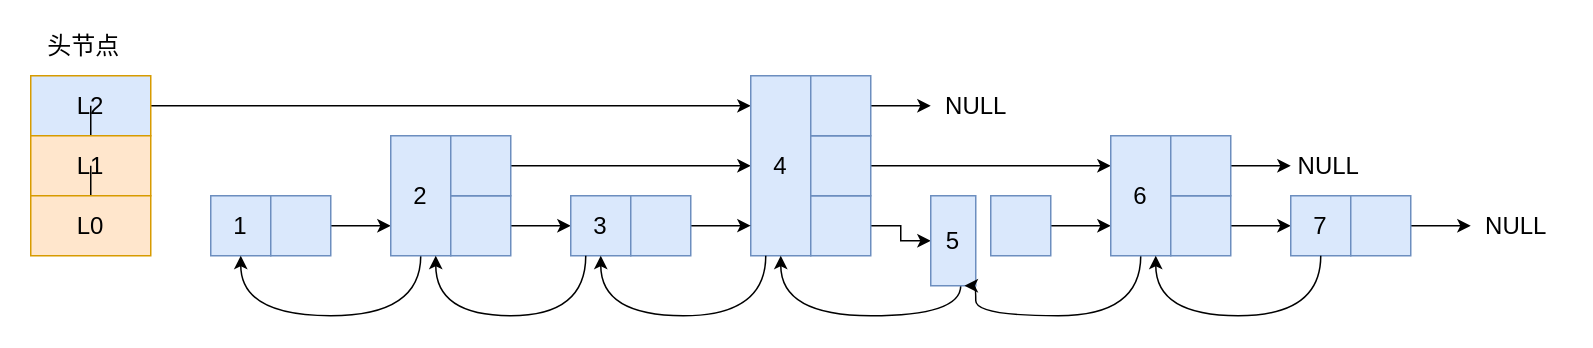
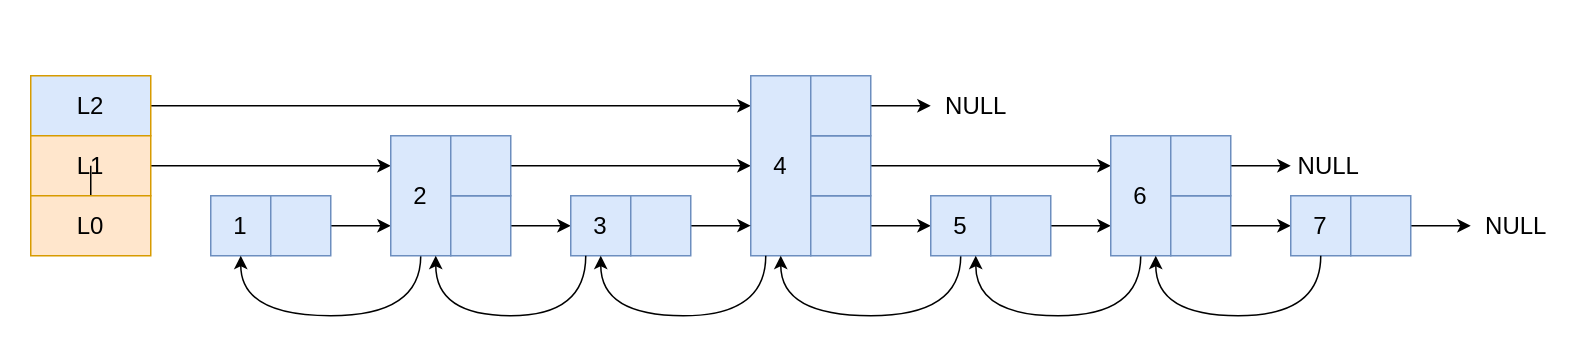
(83, 46) -> none
(91, 106) -> (266, 166)
(953, 241) -> (961, 226)
